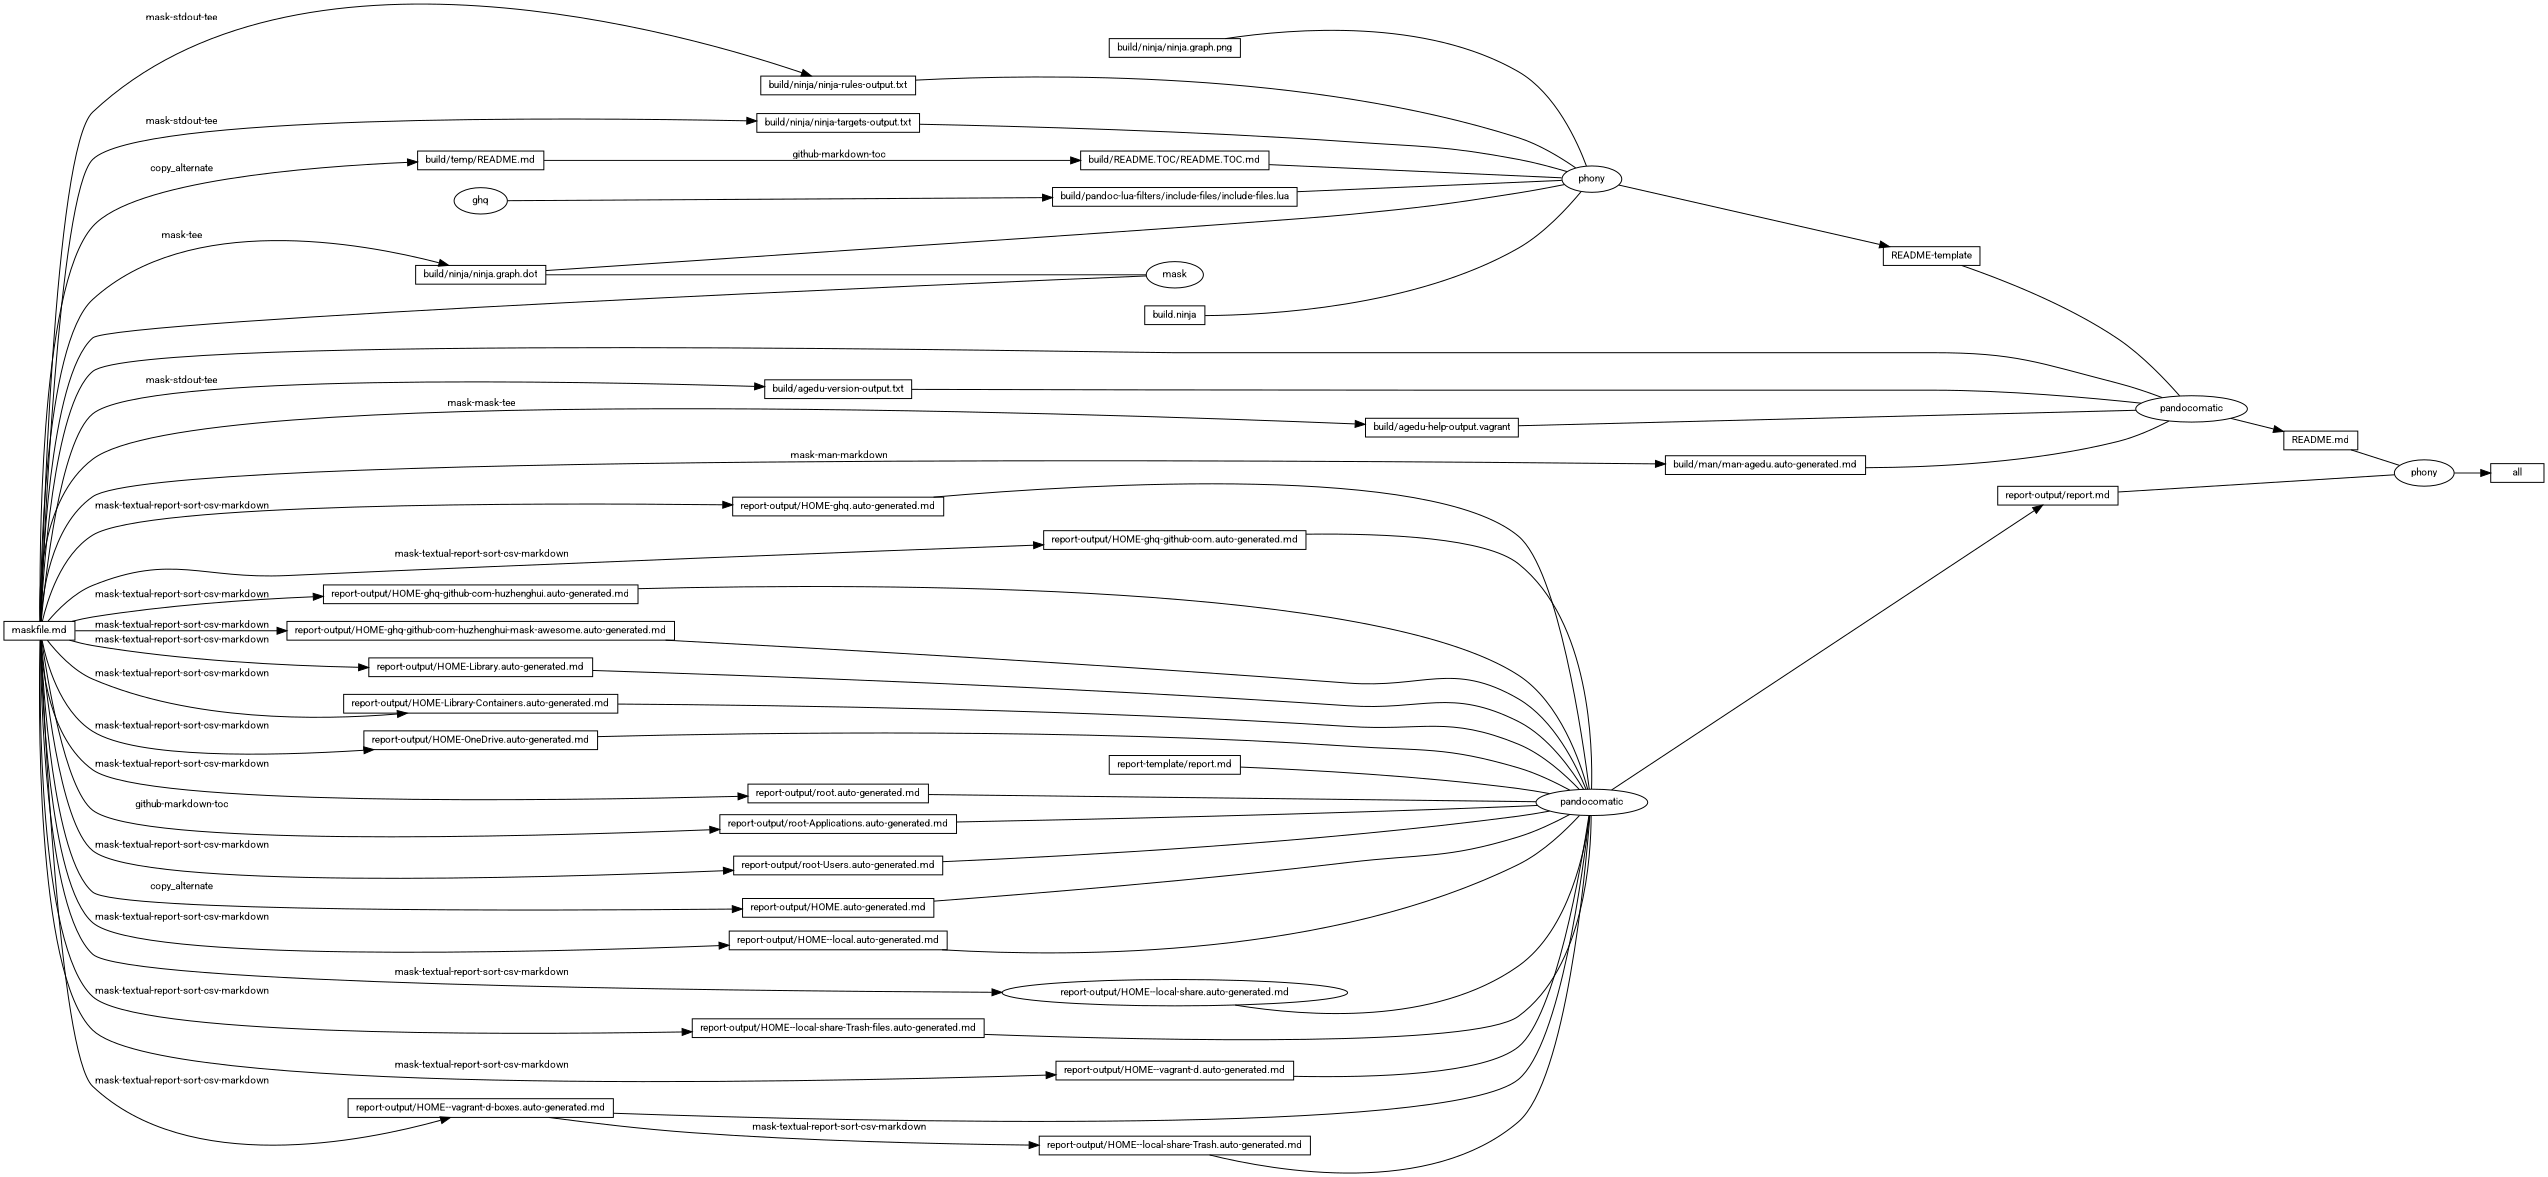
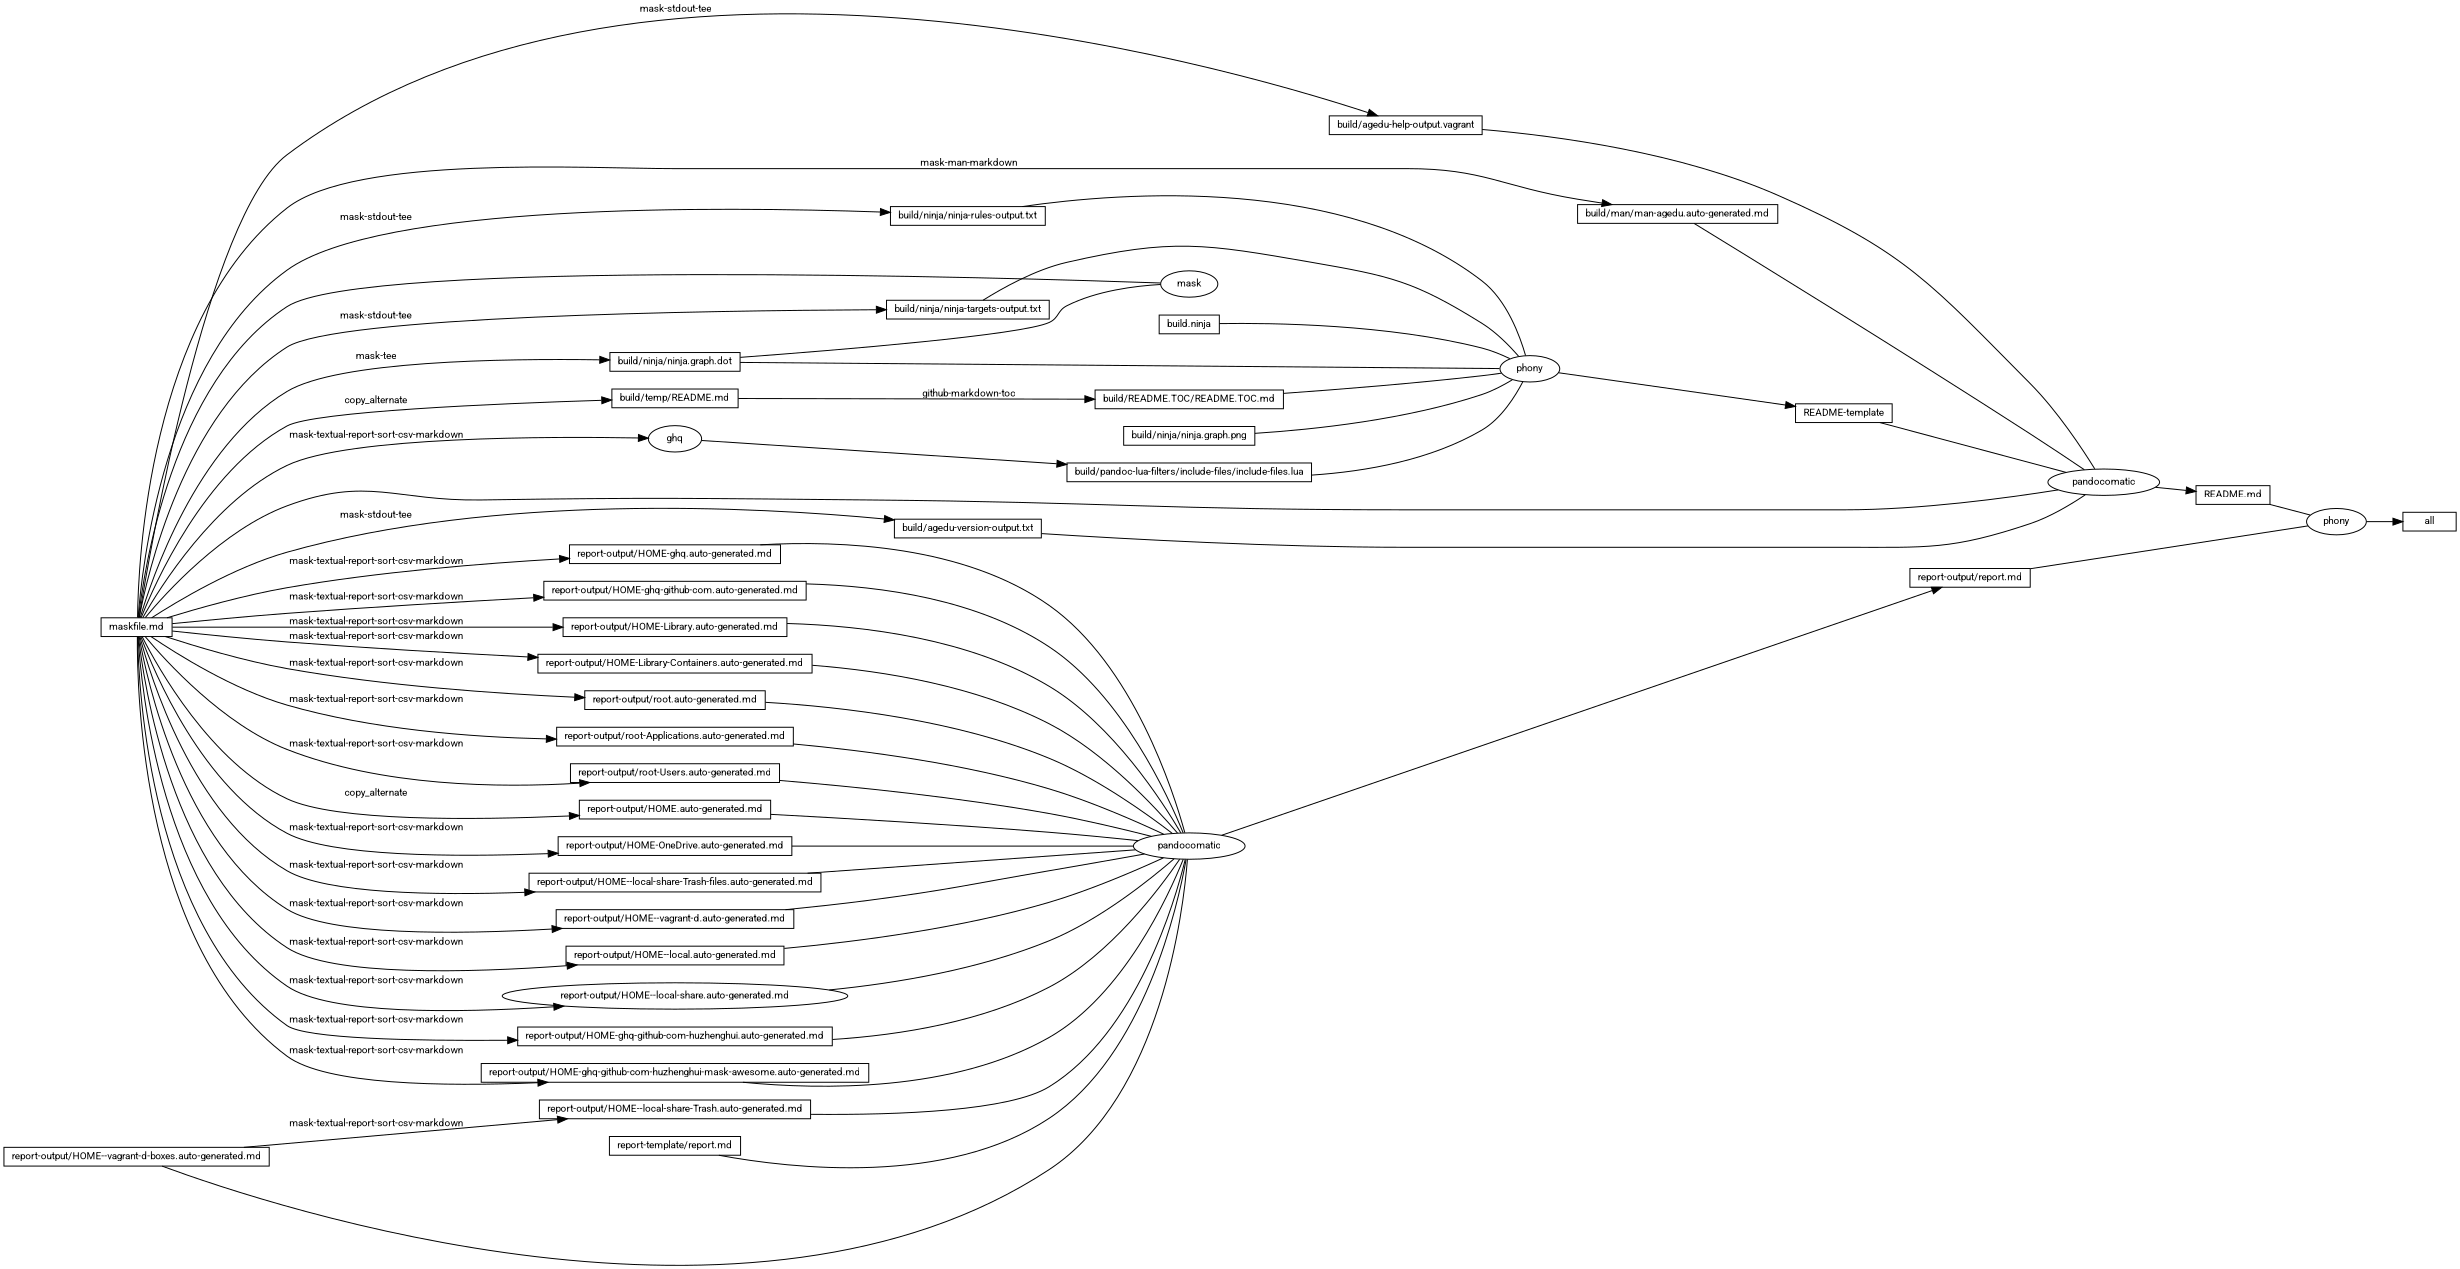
(481, 404) -> (675, 9)
(181, 805) -> (375, 700)
(78, 1046) -> (355, 449)
